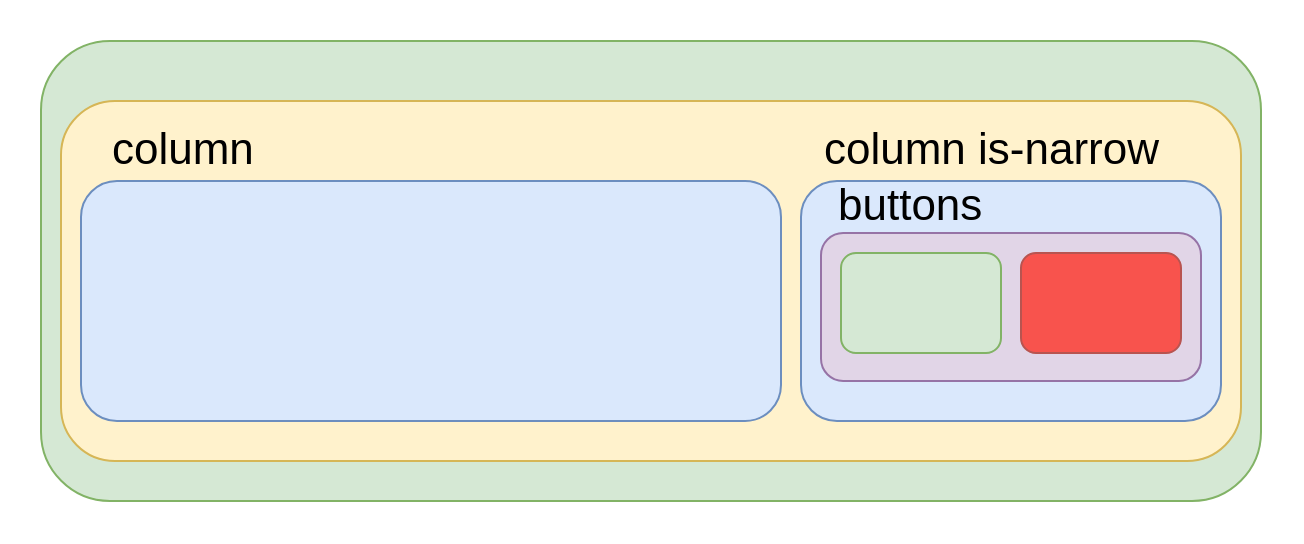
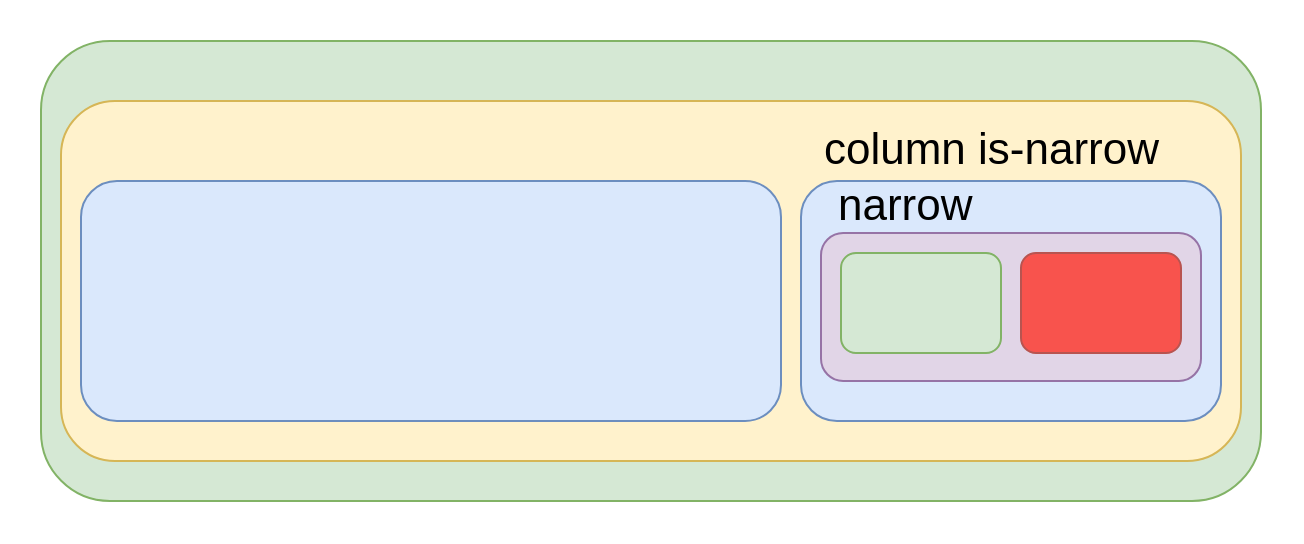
(199, 151) -> none
(925, 207) -> (913, 207)
